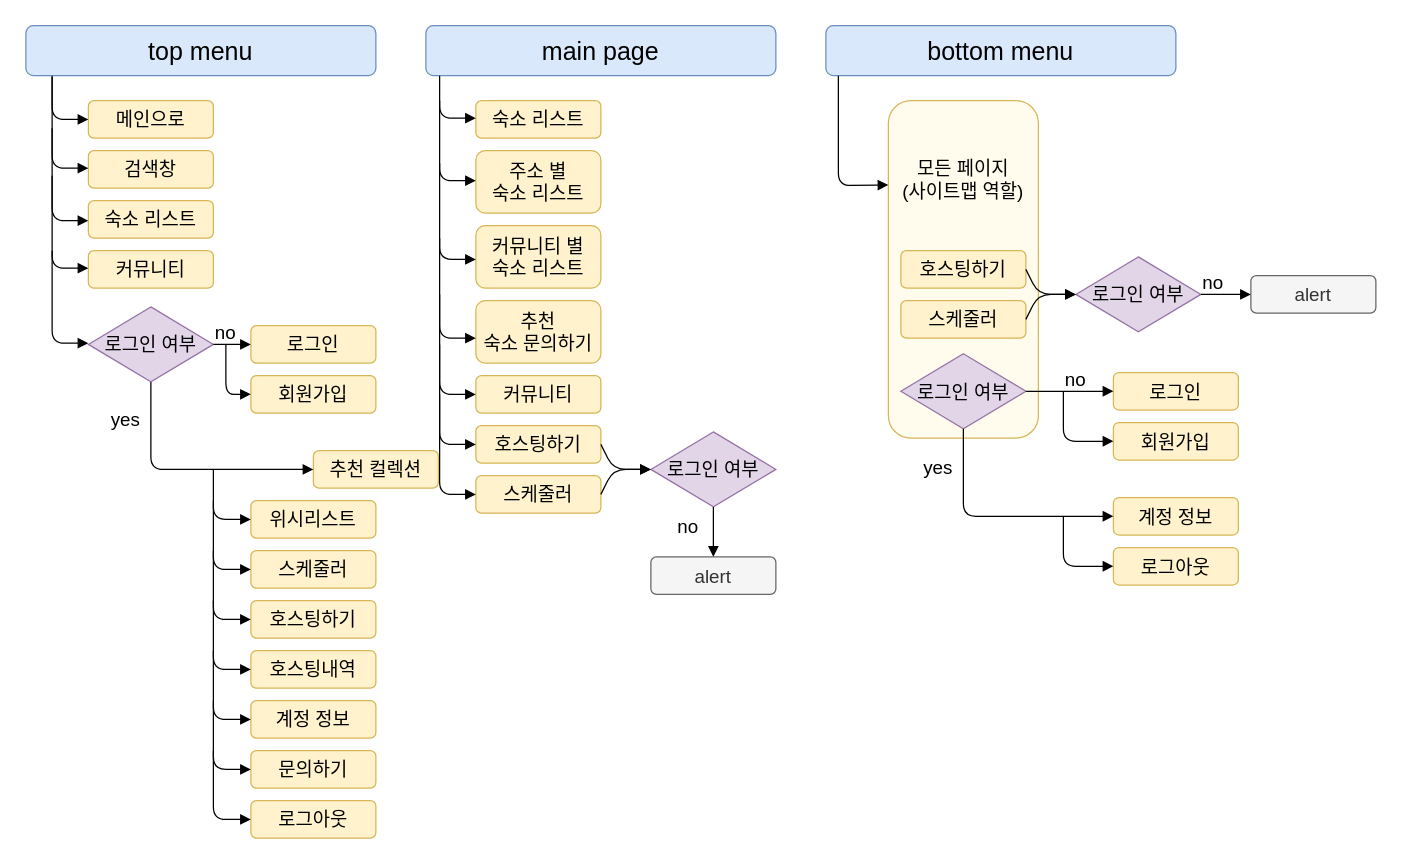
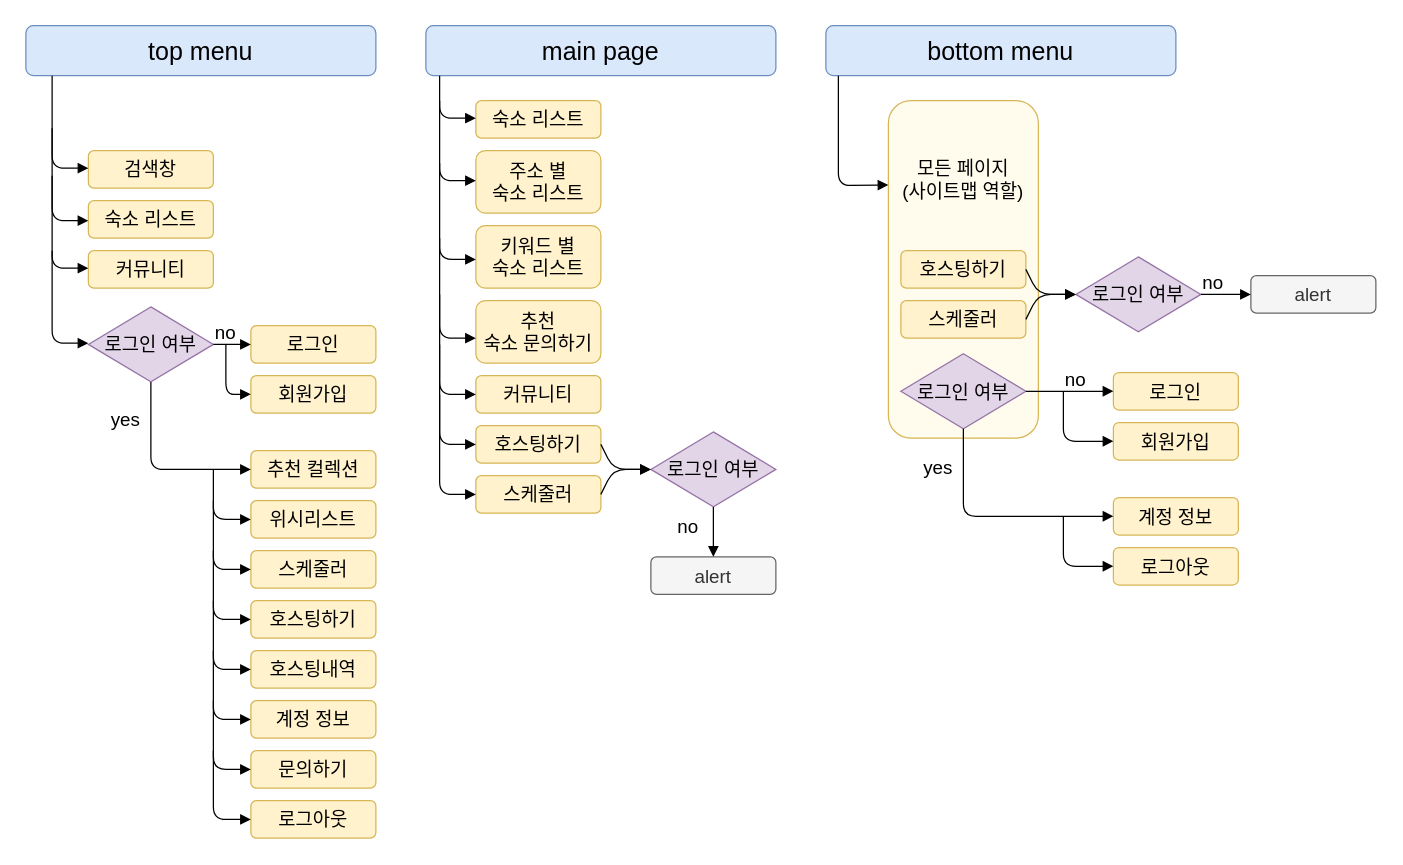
(66, 119) -> none
(151, 119) -> none
(538, 257) -> (538, 257)
(376, 469) -> (313, 469)
